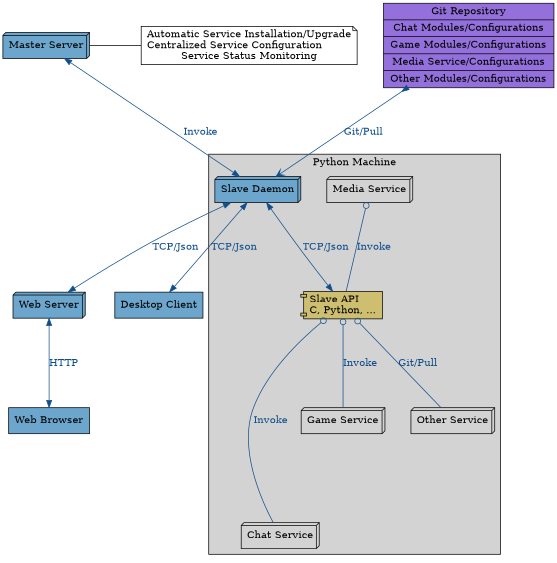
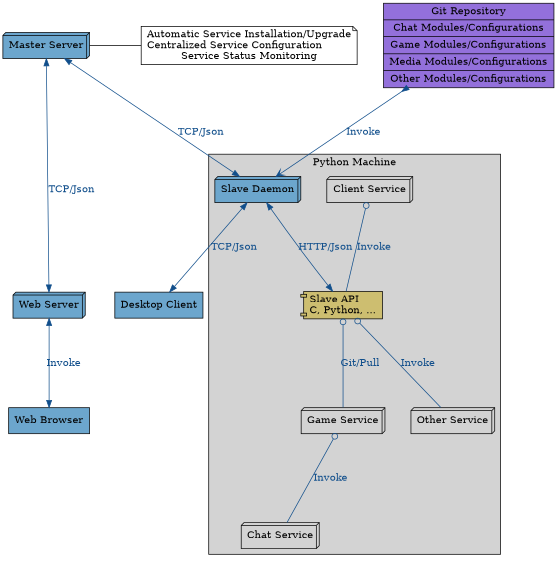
(469, 62) -> (469, 62)
(201, 132) -> (201, 132)
(364, 132) -> (364, 132)
(370, 190) -> (370, 190)
(148, 244) -> (48, 175)
(326, 247) -> (326, 247)
(64, 363) -> (64, 363)
(360, 363) -> (360, 363)
(418, 363) -> (418, 363)
(252, 412) -> (310, 481)
